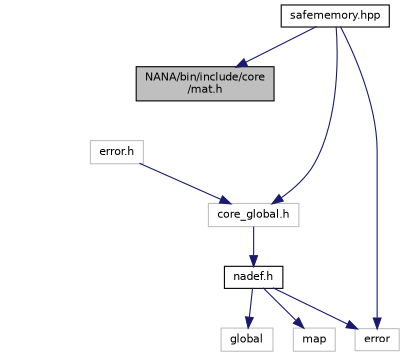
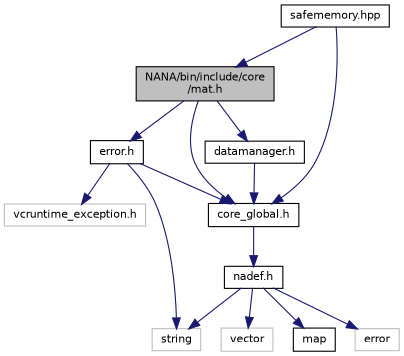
none -> (162, 118)
(117, 152) -> (117, 152)
none -> (255, 152)
none -> (192, 155)
(377, 169) -> none
none -> (75, 215)
(254, 215) -> (254, 215)
none -> (176, 340)
(247, 340) -> (247, 340)
(314, 340) -> (314, 340)
